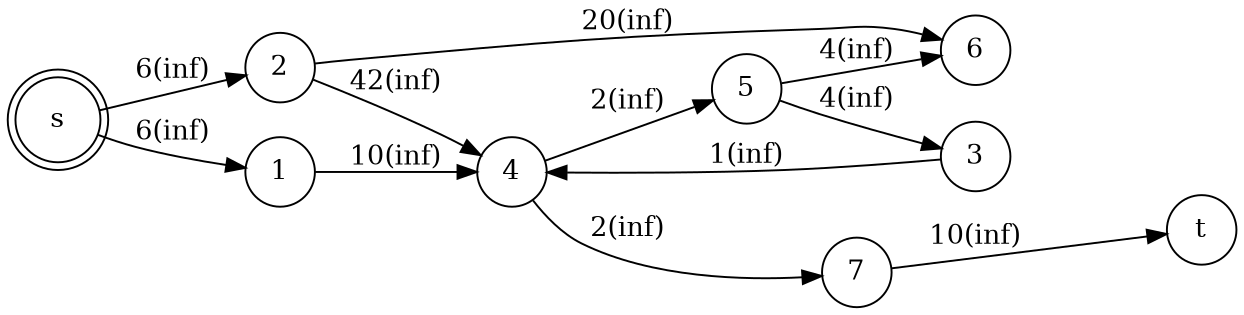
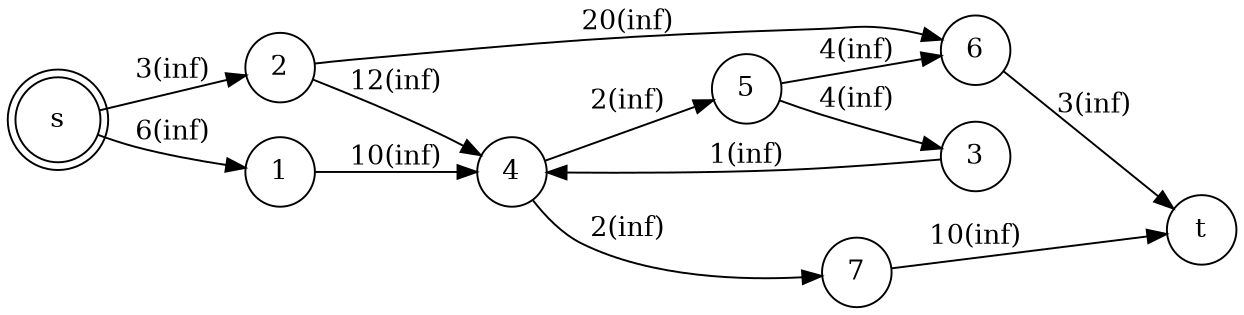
(173, 71) -> (173, 71)
(396, 82) -> (396, 82)
none -> (1081, 134)
